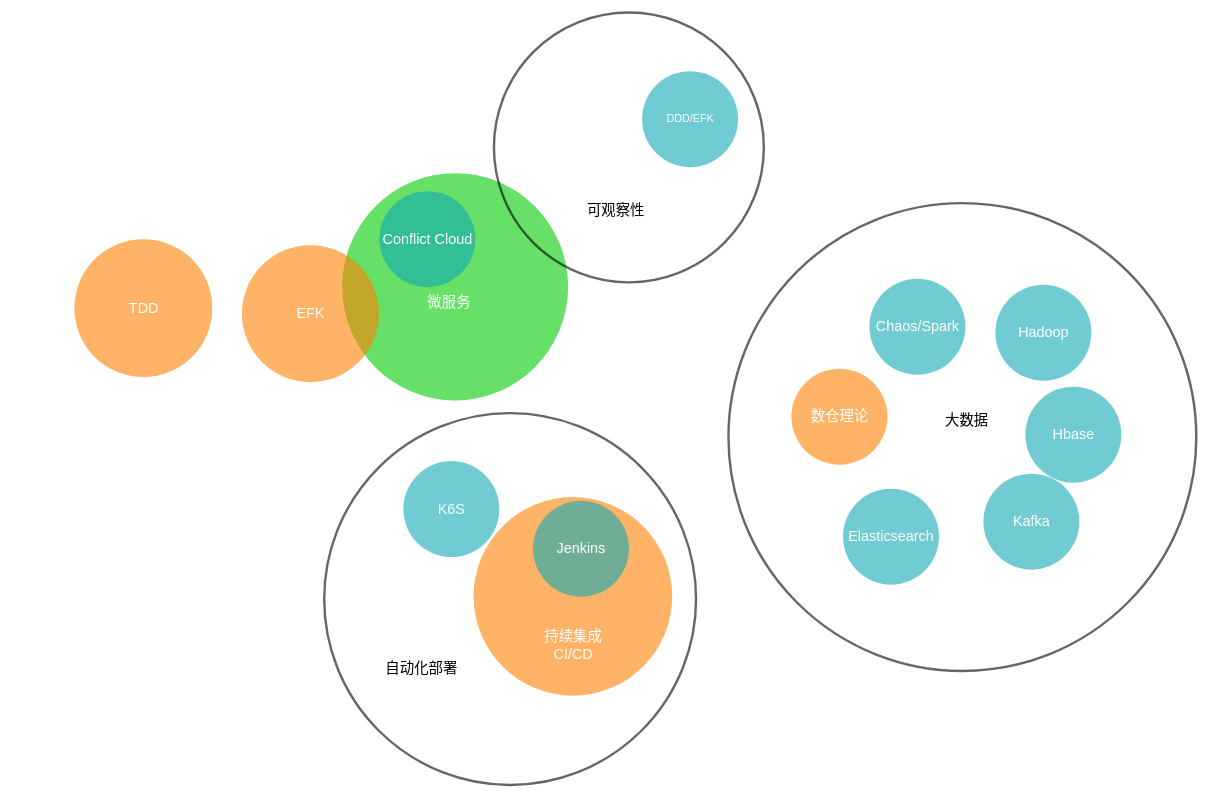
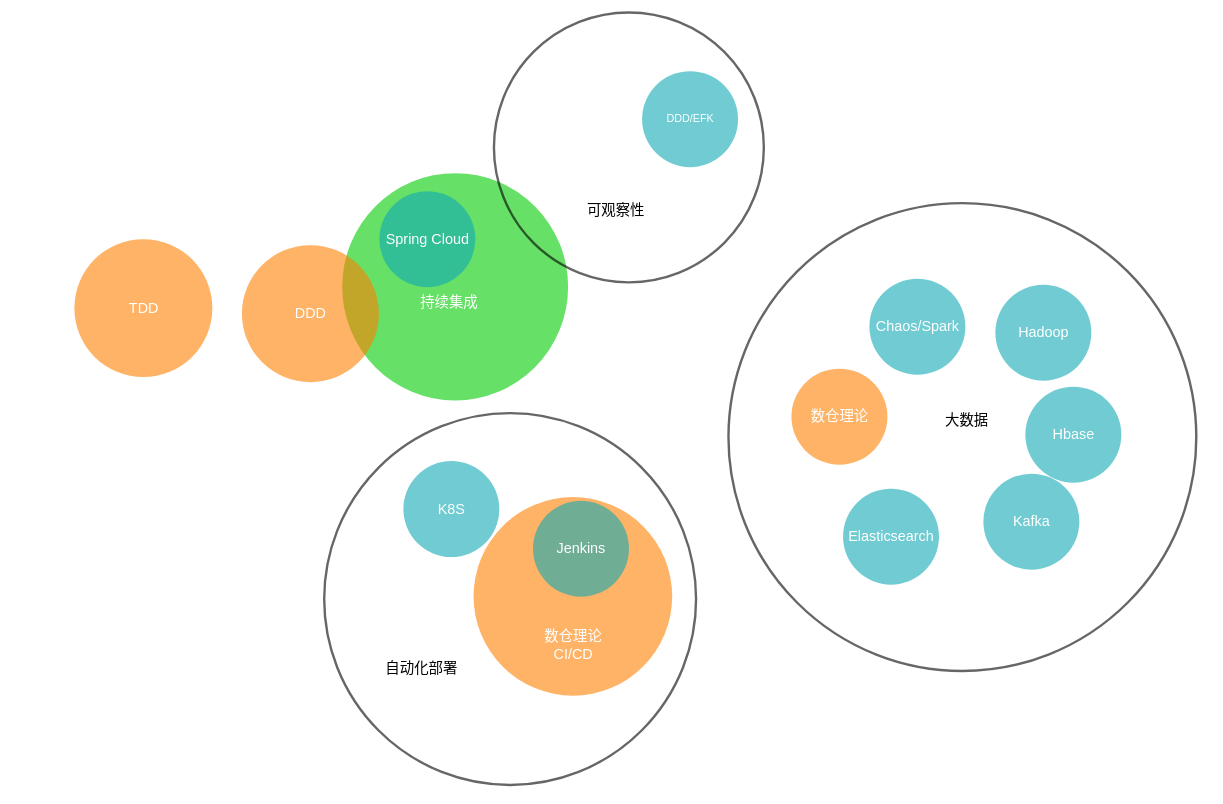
(428, 239) -> (428, 239)
(449, 303) -> (449, 303)
(311, 314) -> (311, 314)
(452, 509) -> (452, 509)
(574, 645) -> (574, 645)
